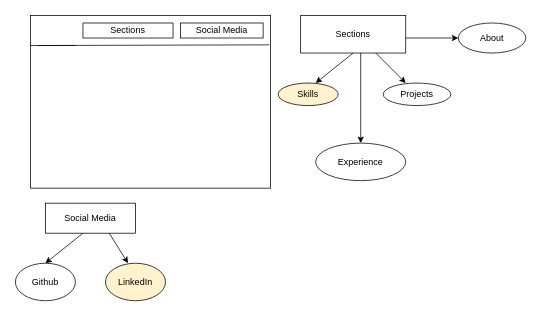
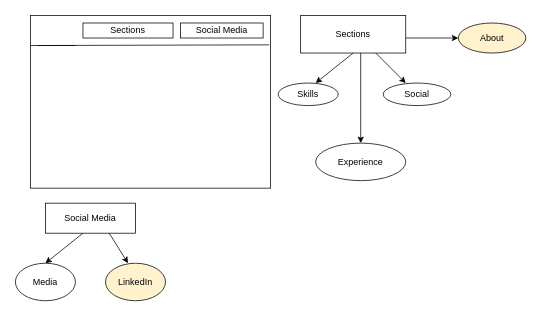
(492, 38) -> (492, 38)
(308, 94) -> (308, 94)
(417, 94) -> (417, 94)
(45, 282) -> (45, 282)
